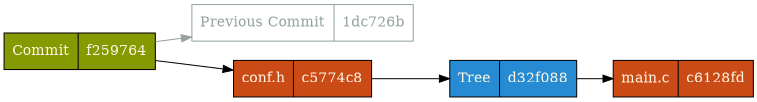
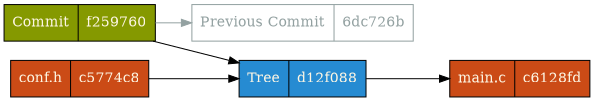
(374, 22) -> (374, 22)
(117, 51) -> (117, 22)
(189, 65) -> (191, 51)
(538, 78) -> (327, 78)
